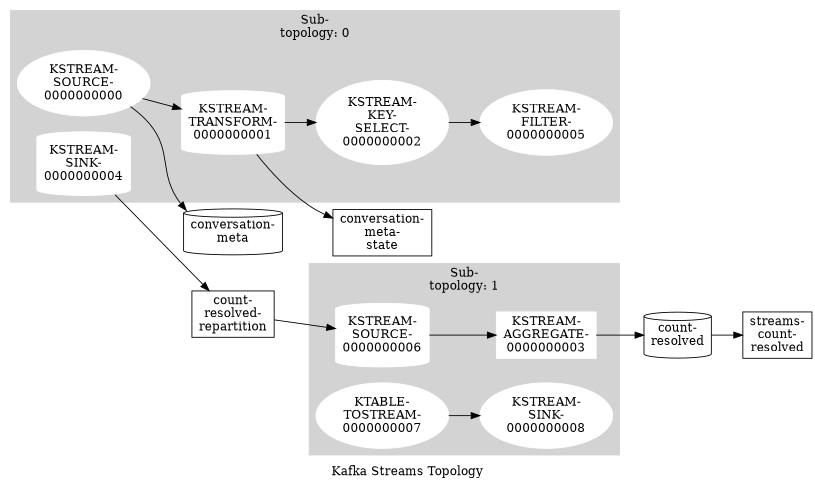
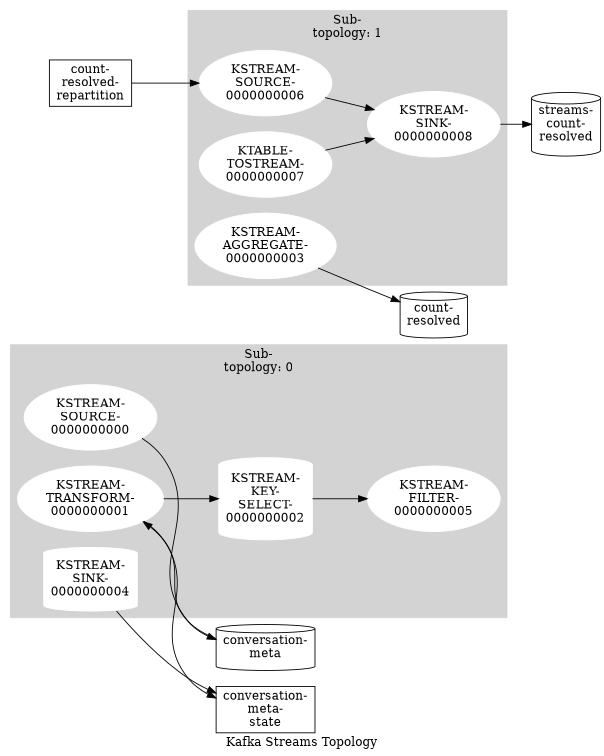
(158, 103) -> (175, 589)
(233, 122) -> (91, 499)
(382, 122) -> (266, 499)
(159, 240) -> (159, 655)
(382, 335) -> (266, 83)
(458, 335) -> (345, 103)
(546, 335) -> (266, 246)
(723, 335) -> (513, 124)
(777, 335) -> (566, 124)
